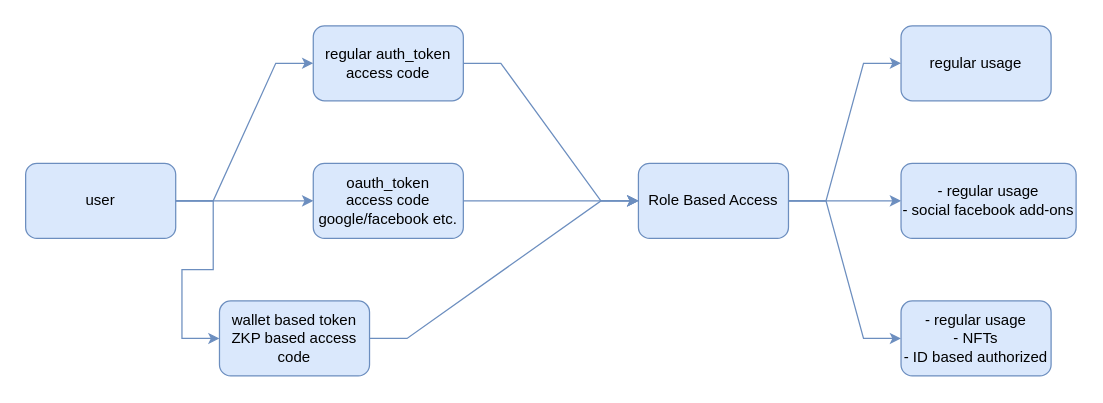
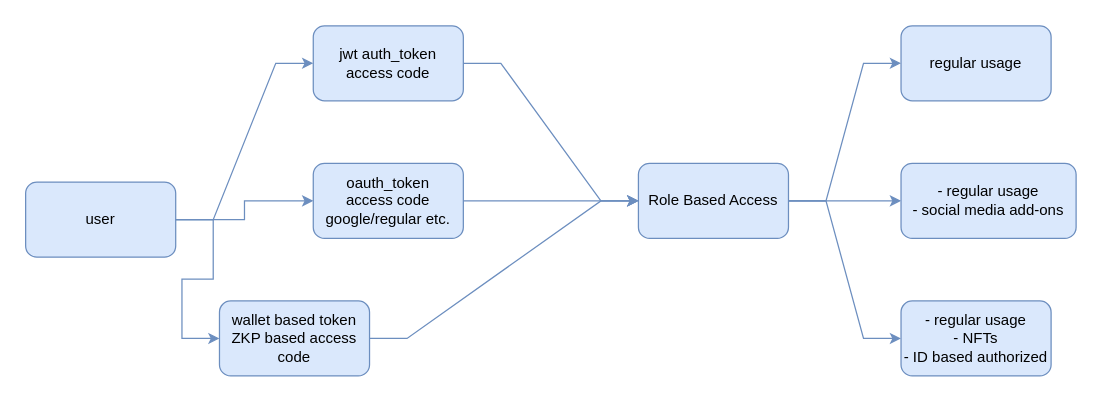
(388, 63) -> (388, 63)
(101, 201) -> (101, 219)
(388, 201) -> (388, 201)
(988, 201) -> (988, 201)
